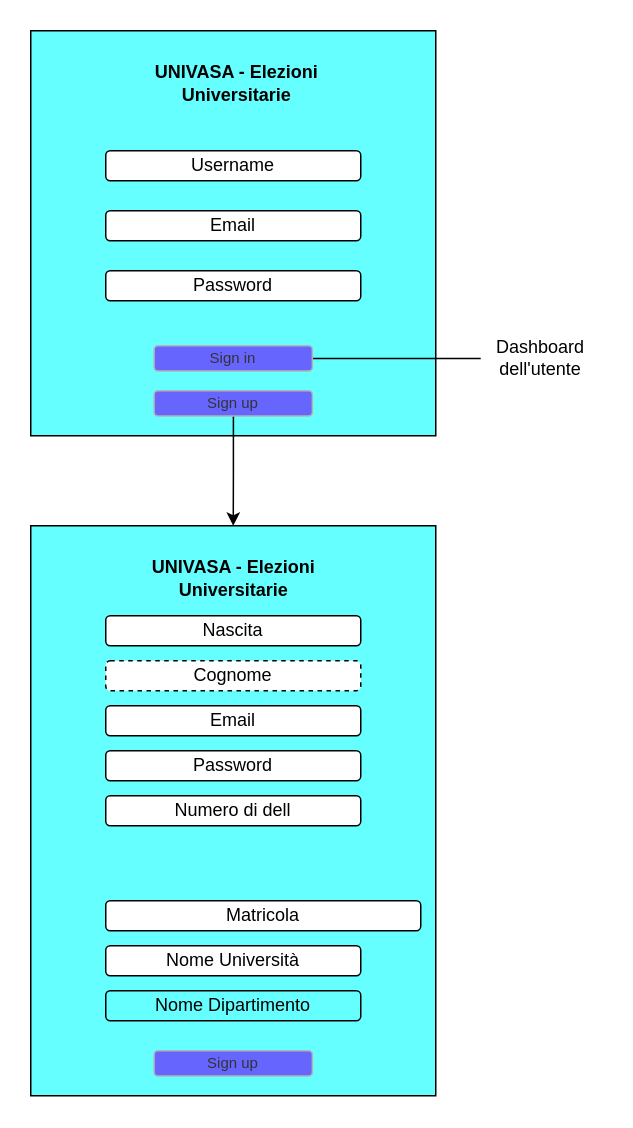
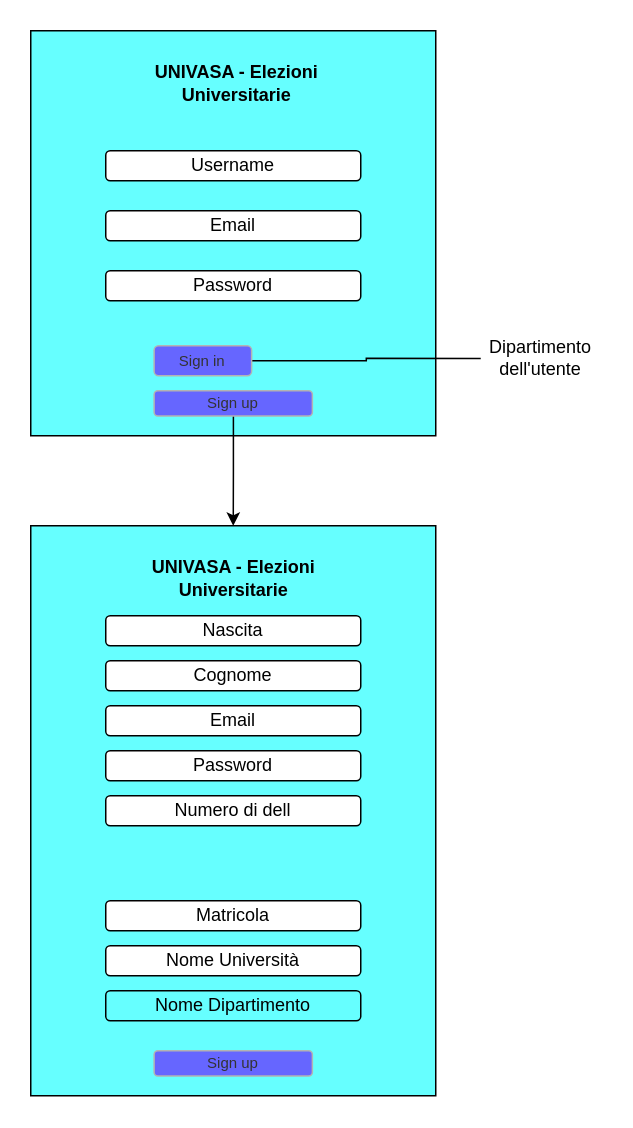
(233, 358) -> (203, 361)
(541, 358) -> (541, 358)
(233, 676) -> (233, 676)
(263, 916) -> (233, 916)
